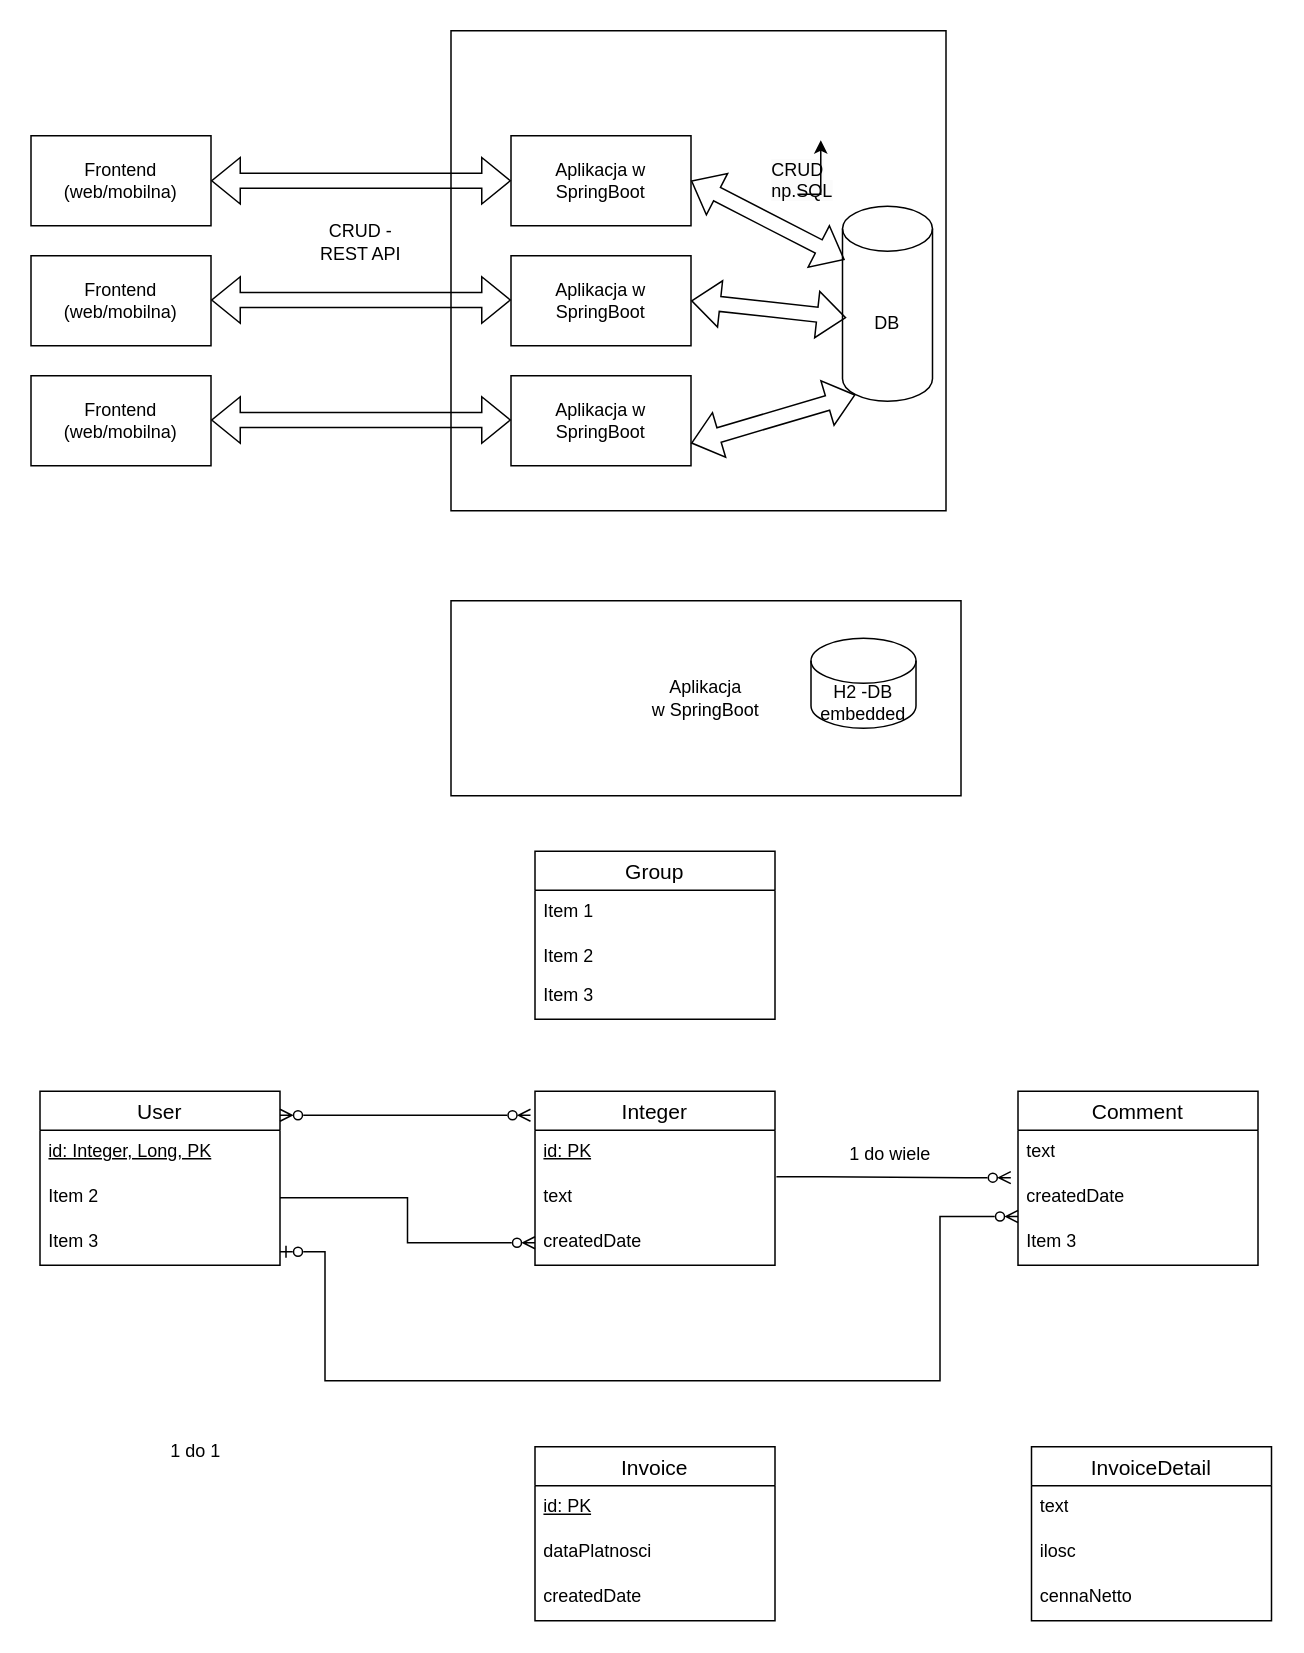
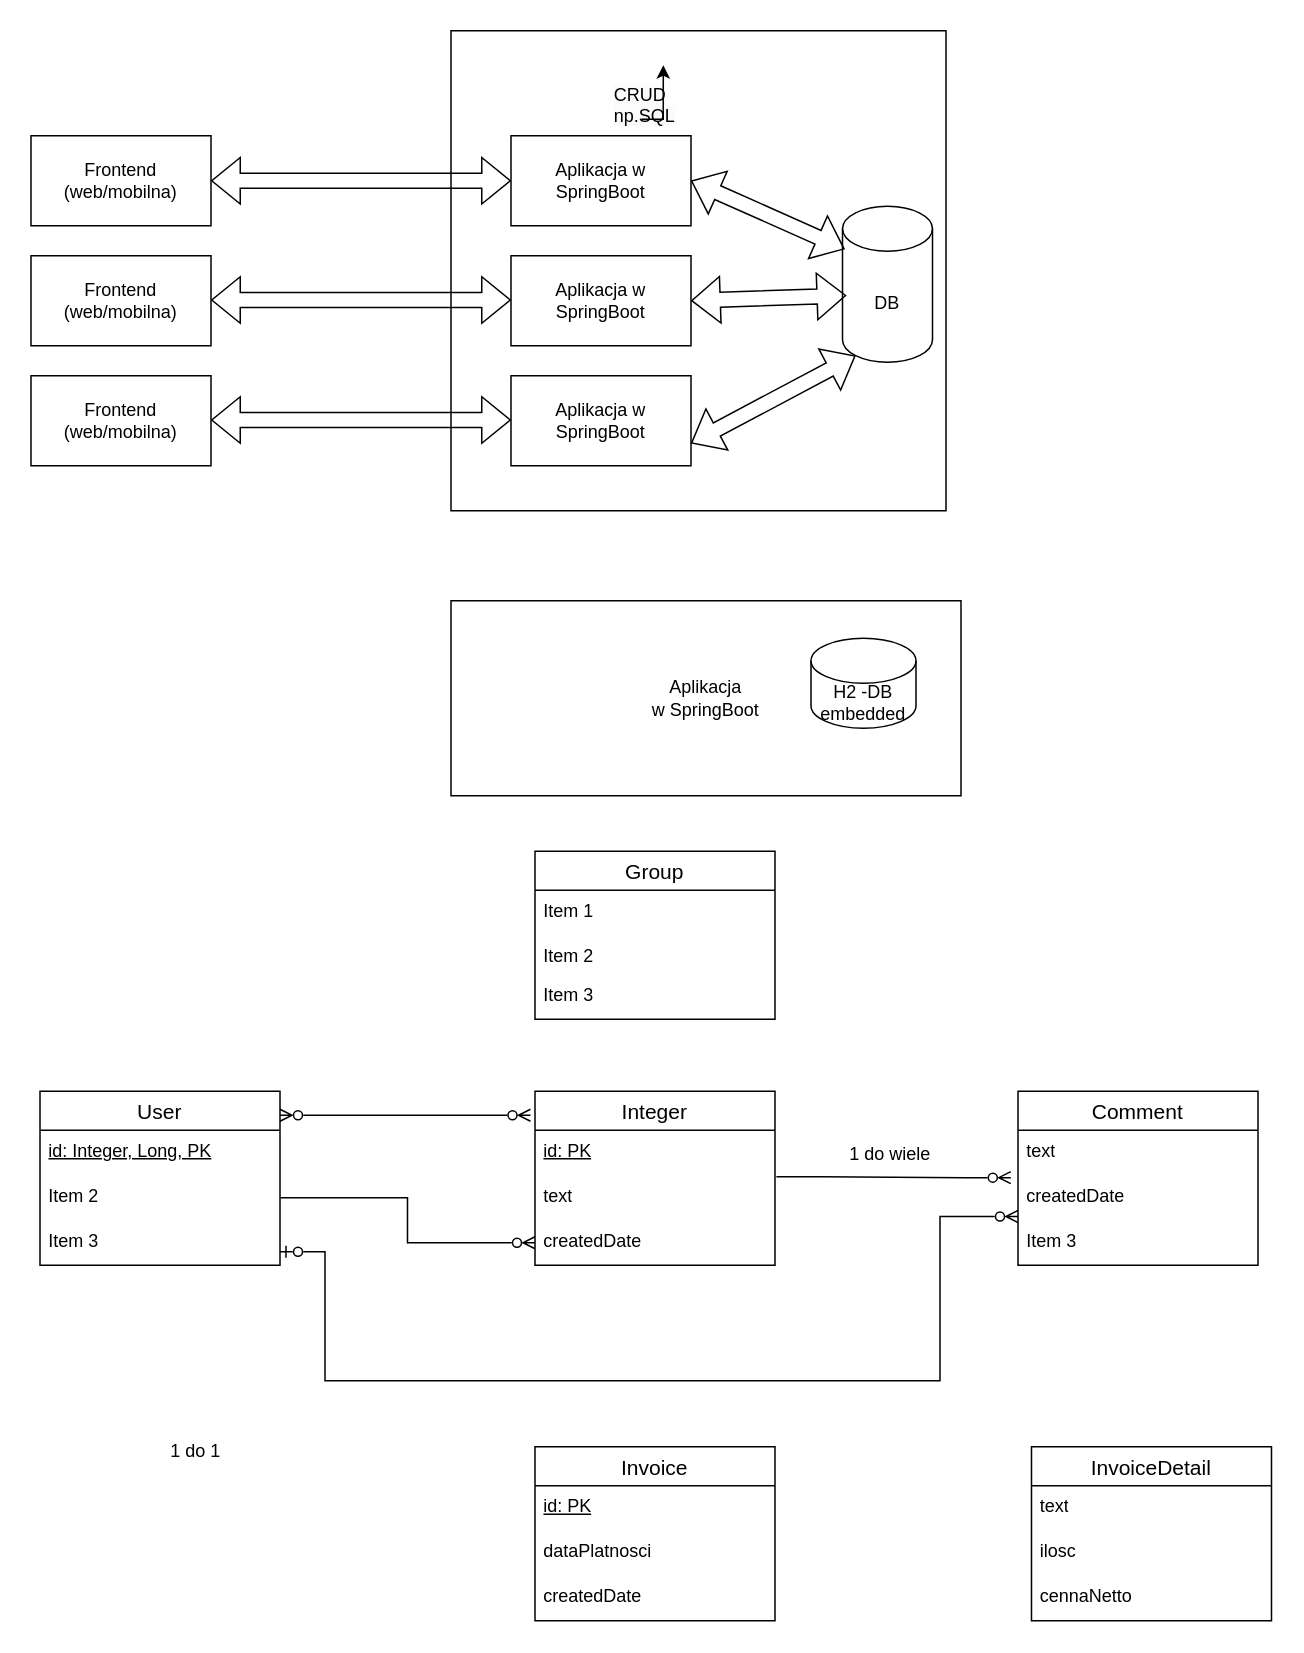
(799, 172) -> (641, 97)
(361, 242) -> none
(887, 304) -> (887, 284)
